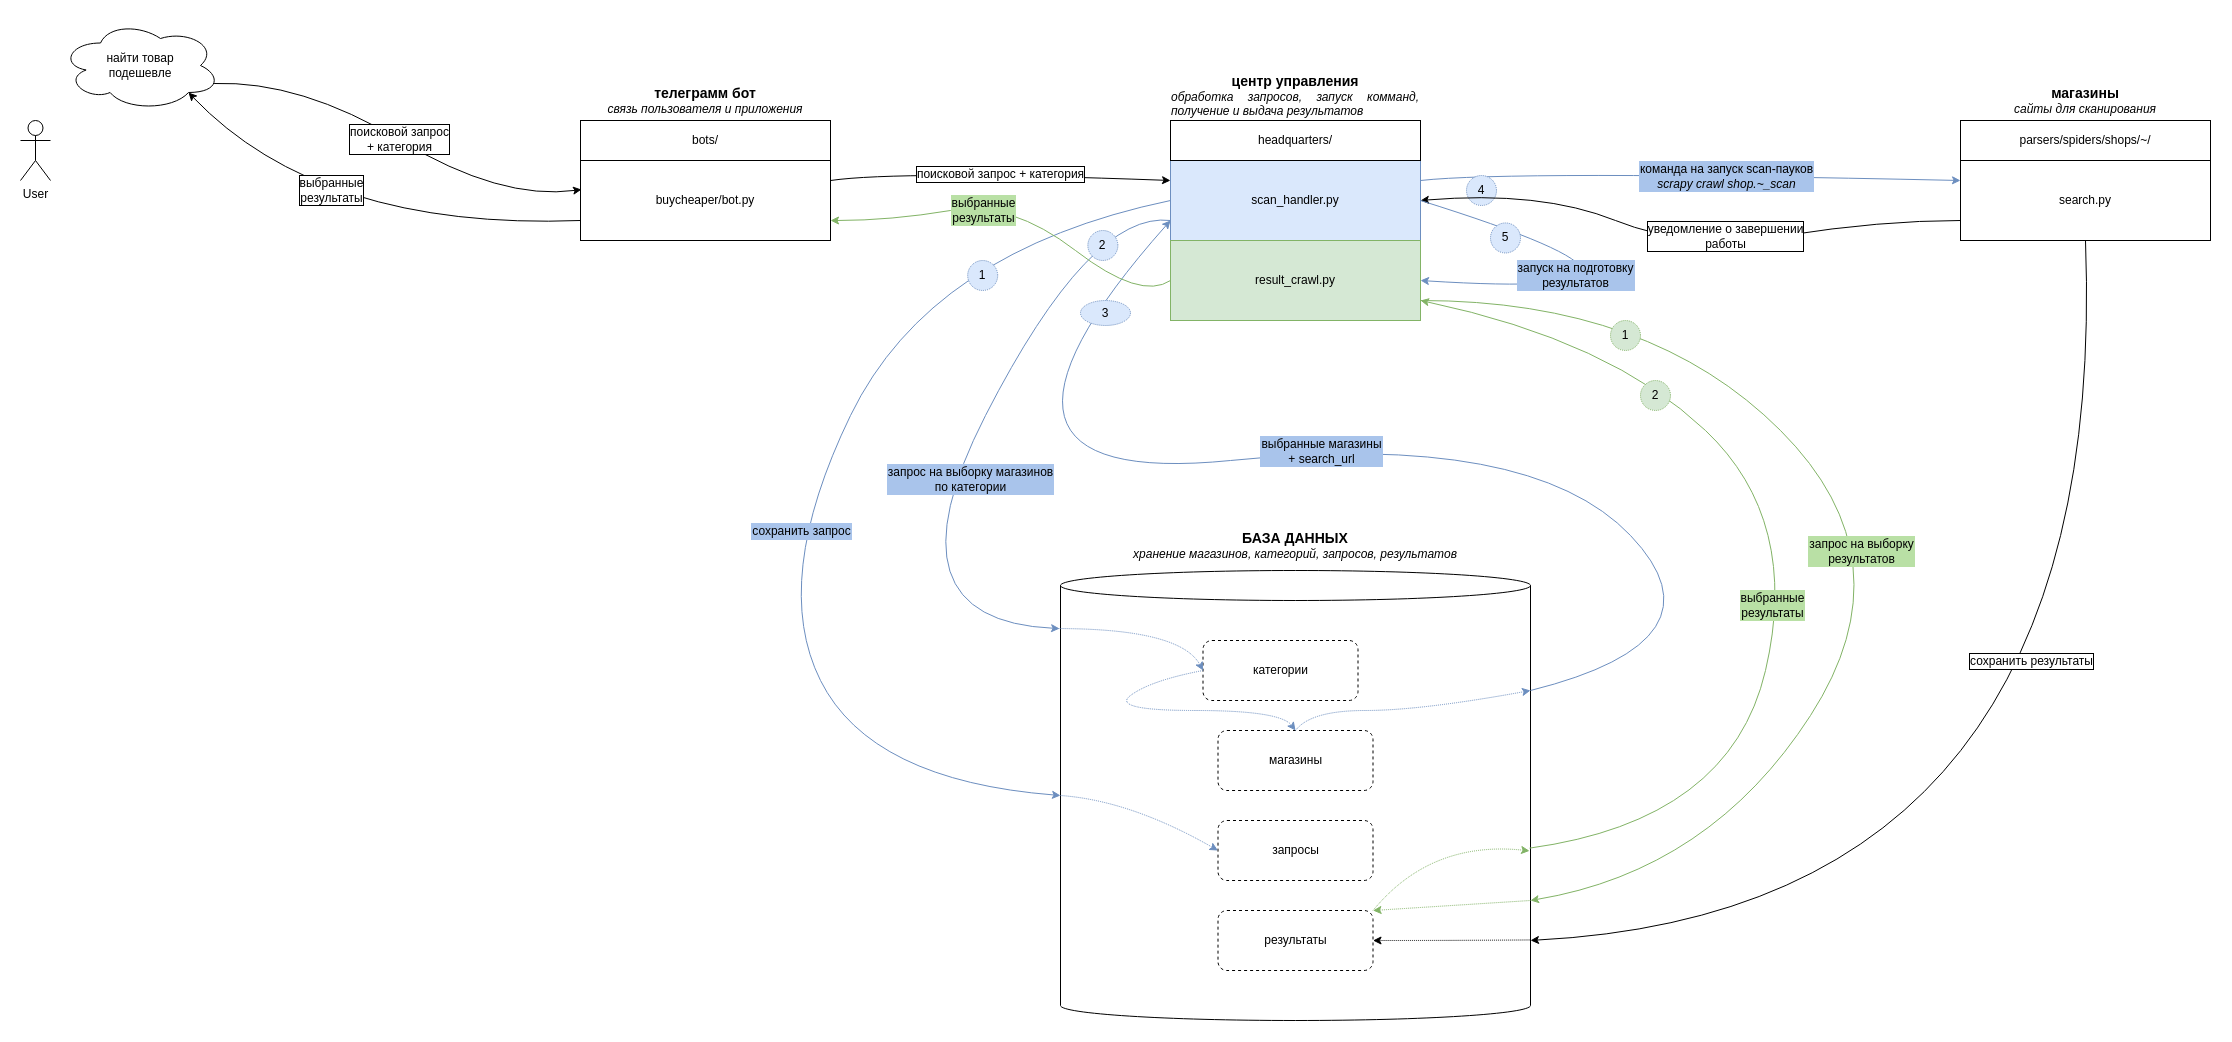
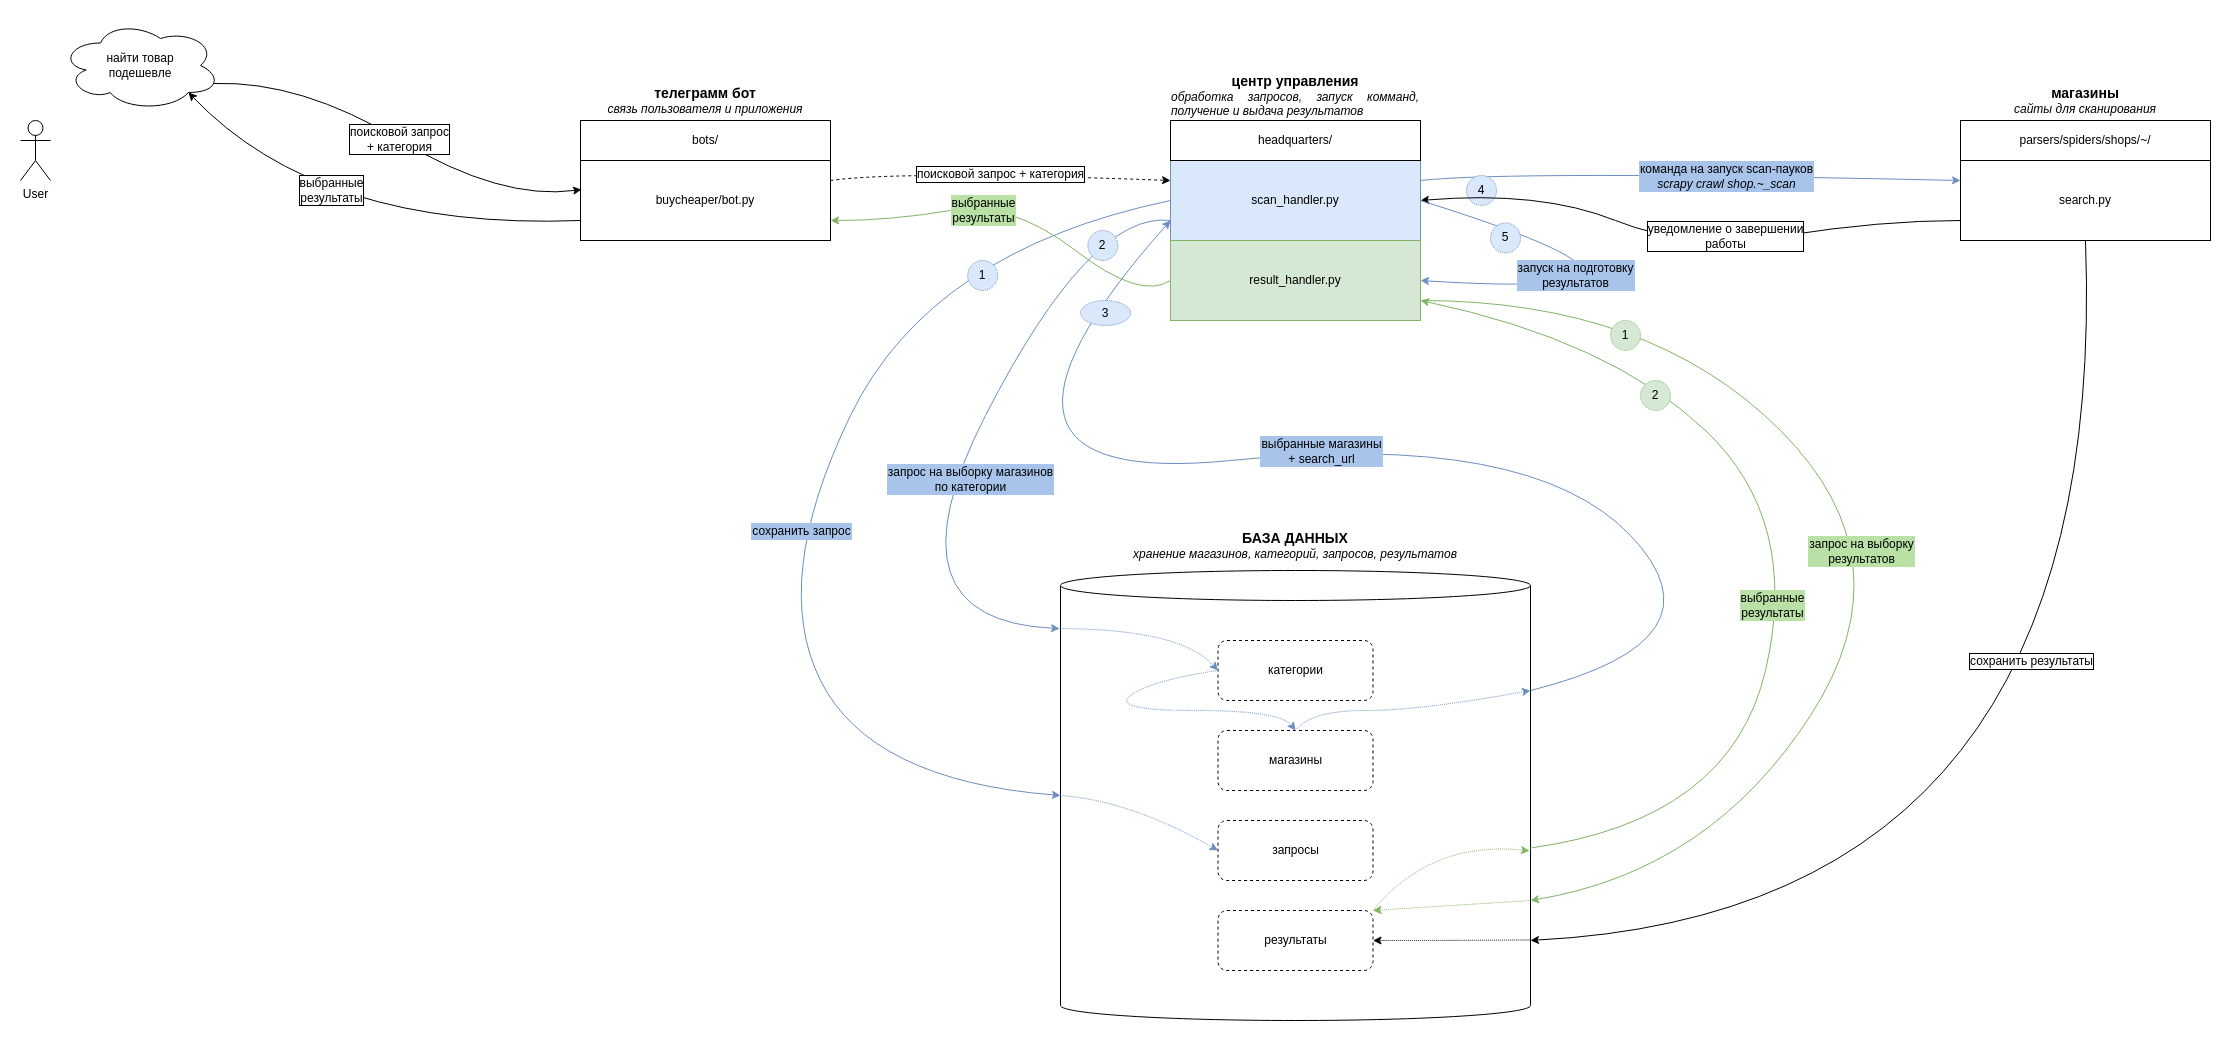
(873, 177) -> (873, 177)
(1296, 281) -> (1296, 281)
(1281, 671) -> (1296, 671)
